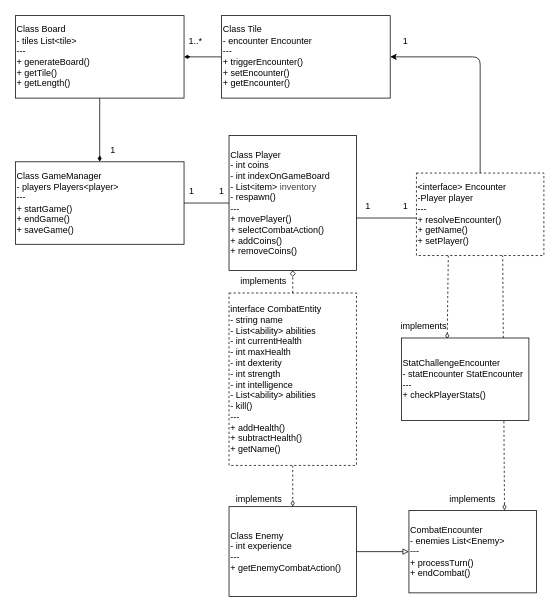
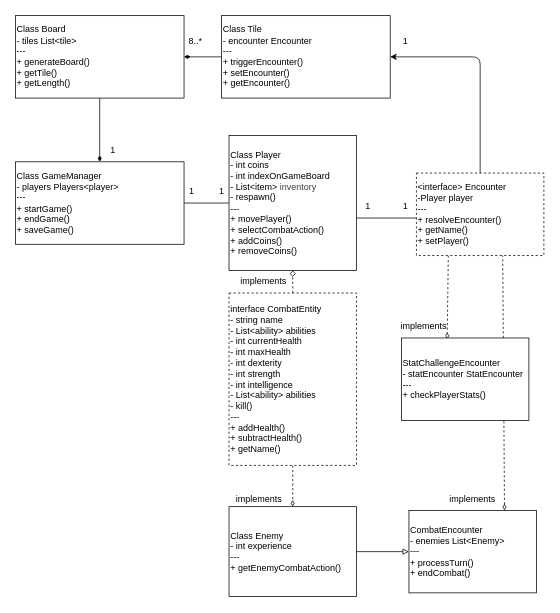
(196, 42) -> (196, 42)
